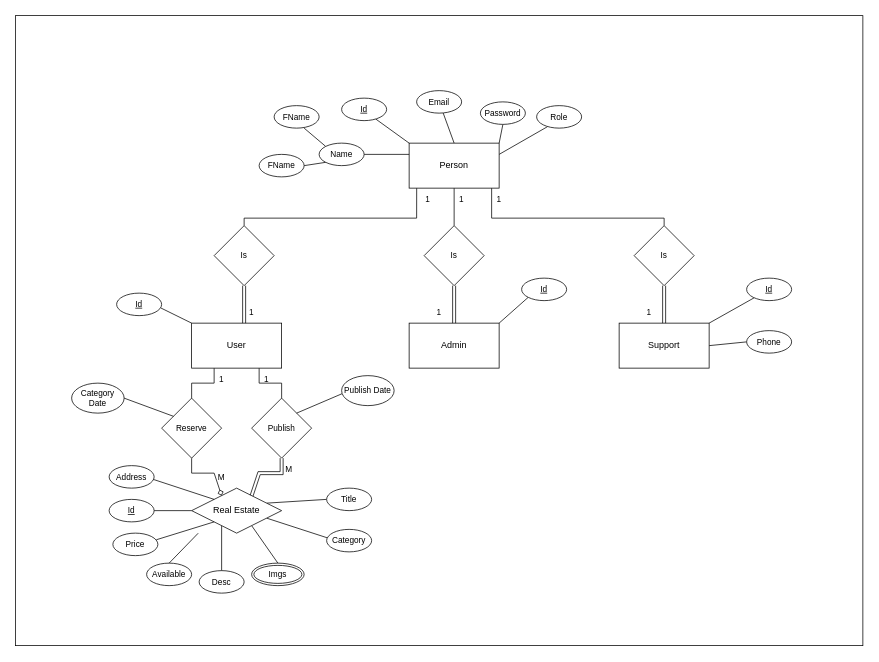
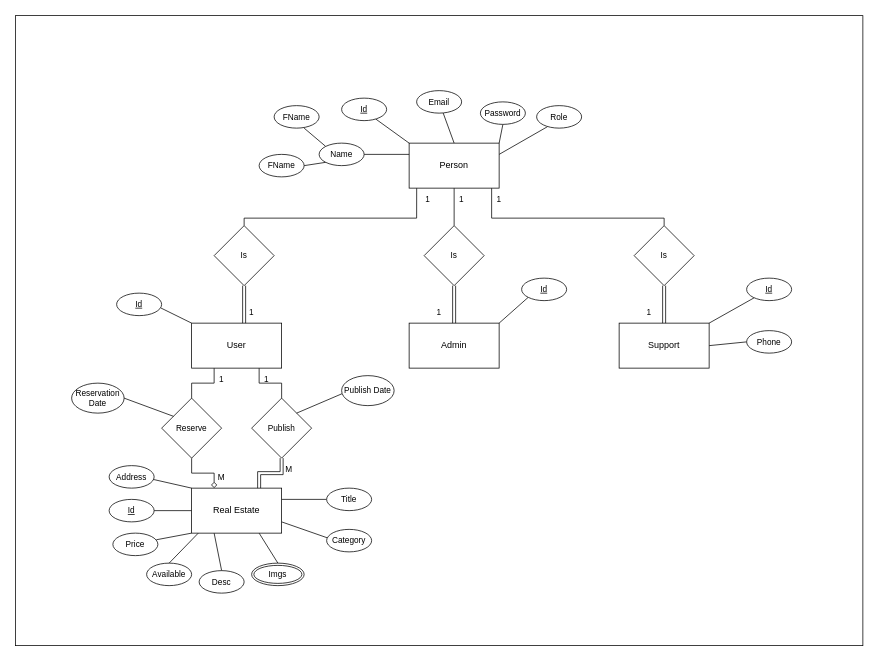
(98, 398) -> (98, 398)
(237, 510) -> (237, 510)
